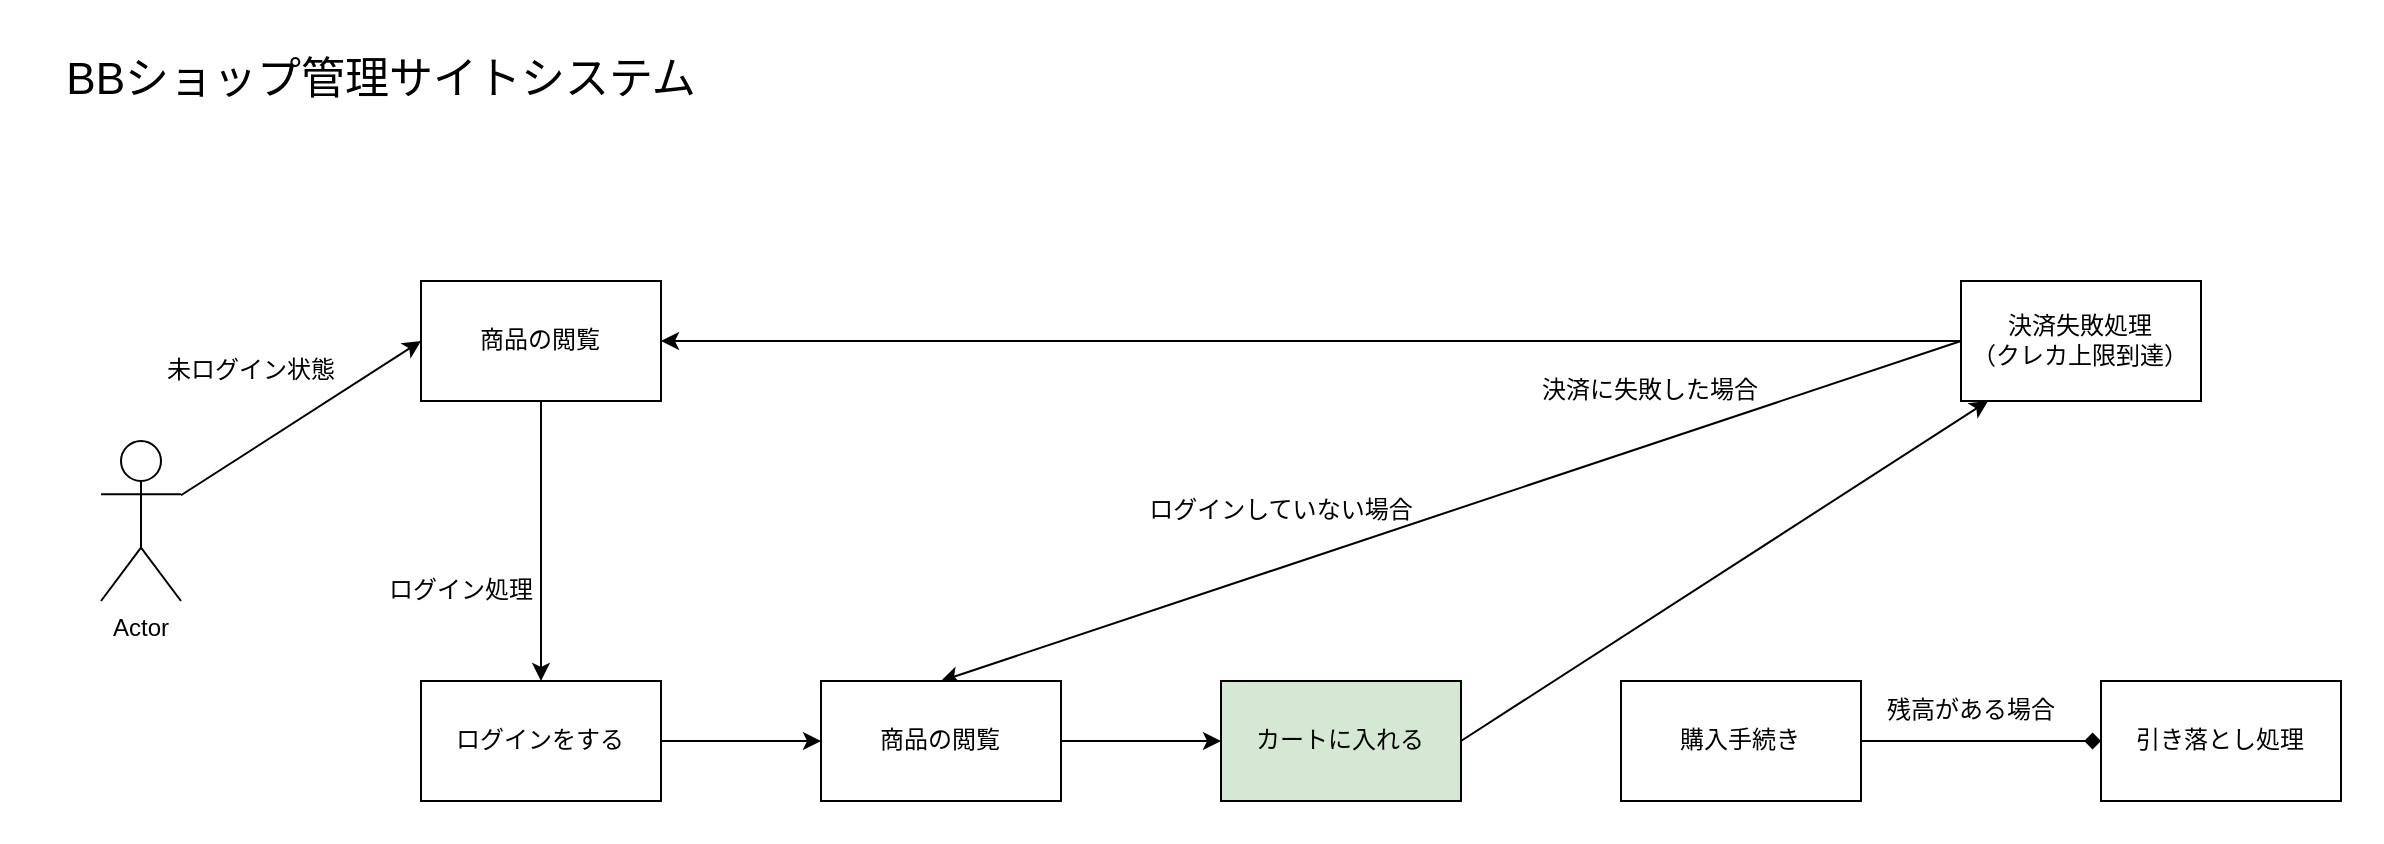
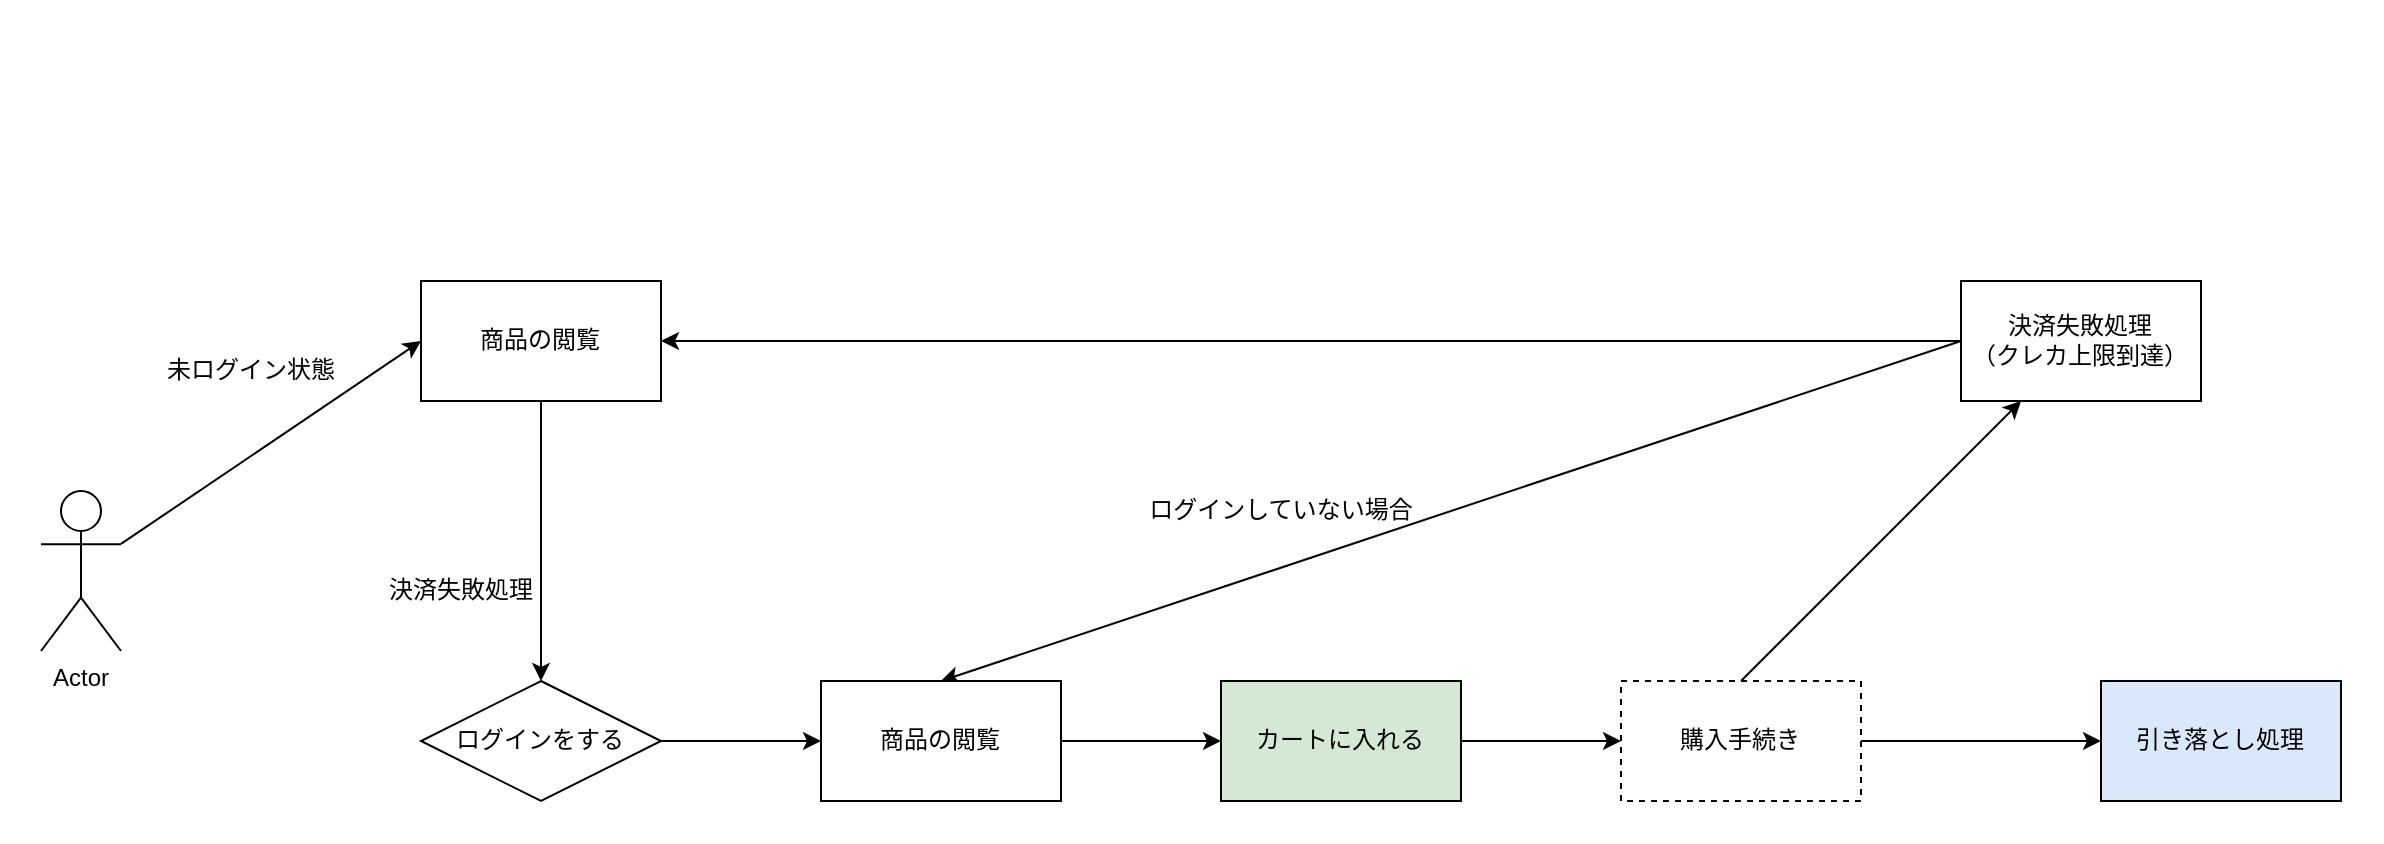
(381, 81) -> none
(1651, 391) -> none
(141, 521) -> (81, 571)
none -> (1876, 546)
(1719, 574) -> (1534, 741)
(462, 591) -> (462, 591)
(1971, 711) -> none
(541, 741) -> (541, 741)
(1741, 741) -> (1741, 741)
(2085, 741) -> (2086, 741)
(2221, 741) -> (2221, 741)
